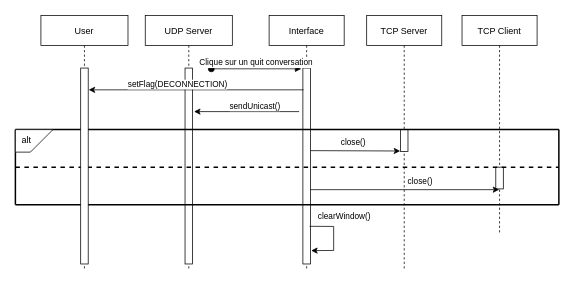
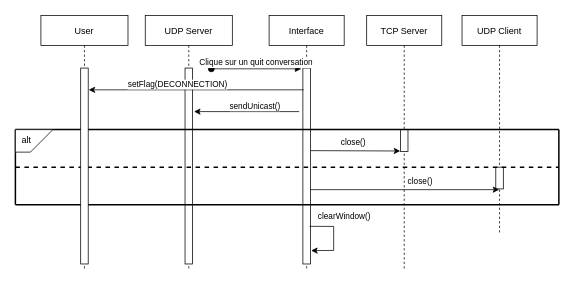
(499, 31) -> (499, 31)
